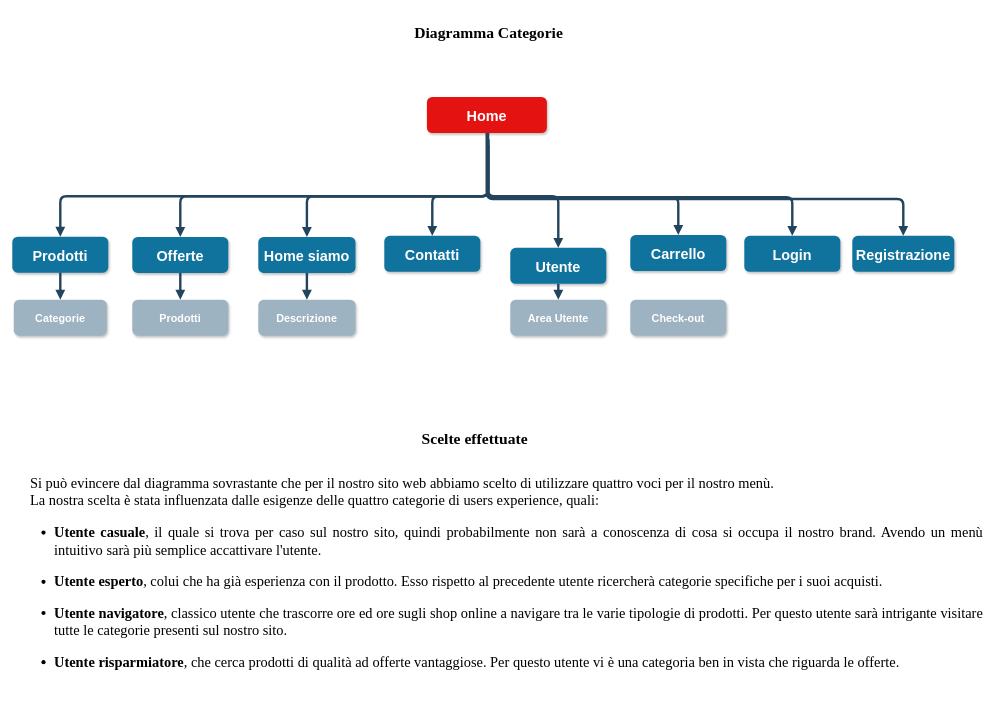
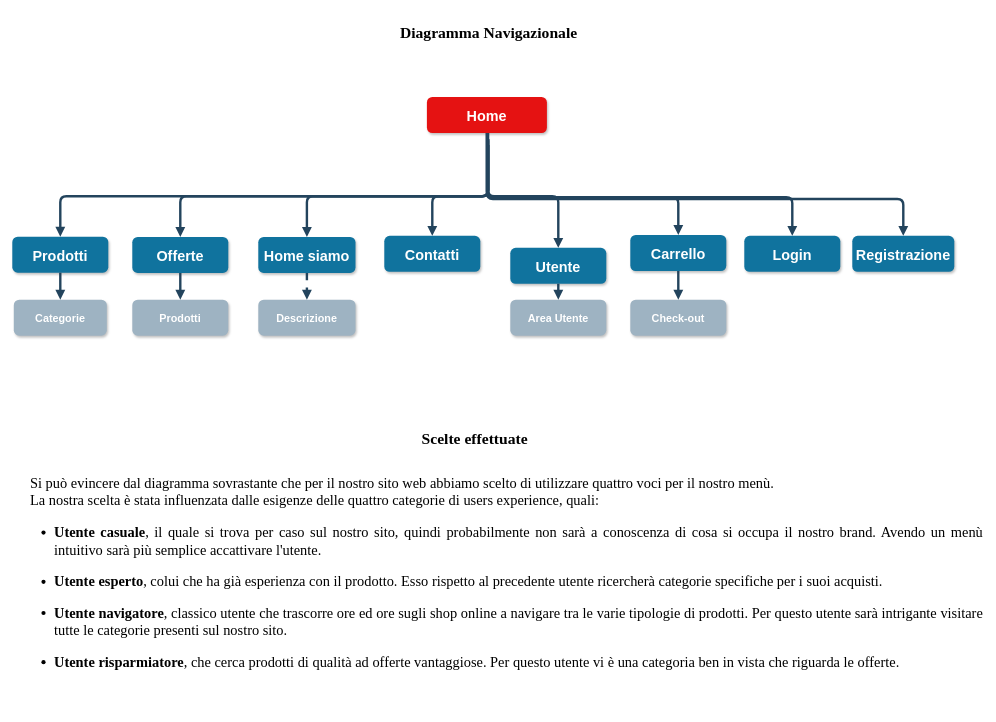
(487, 31) -> (487, 31)
none -> (678, 282)
(307, 284) -> (307, 284)
